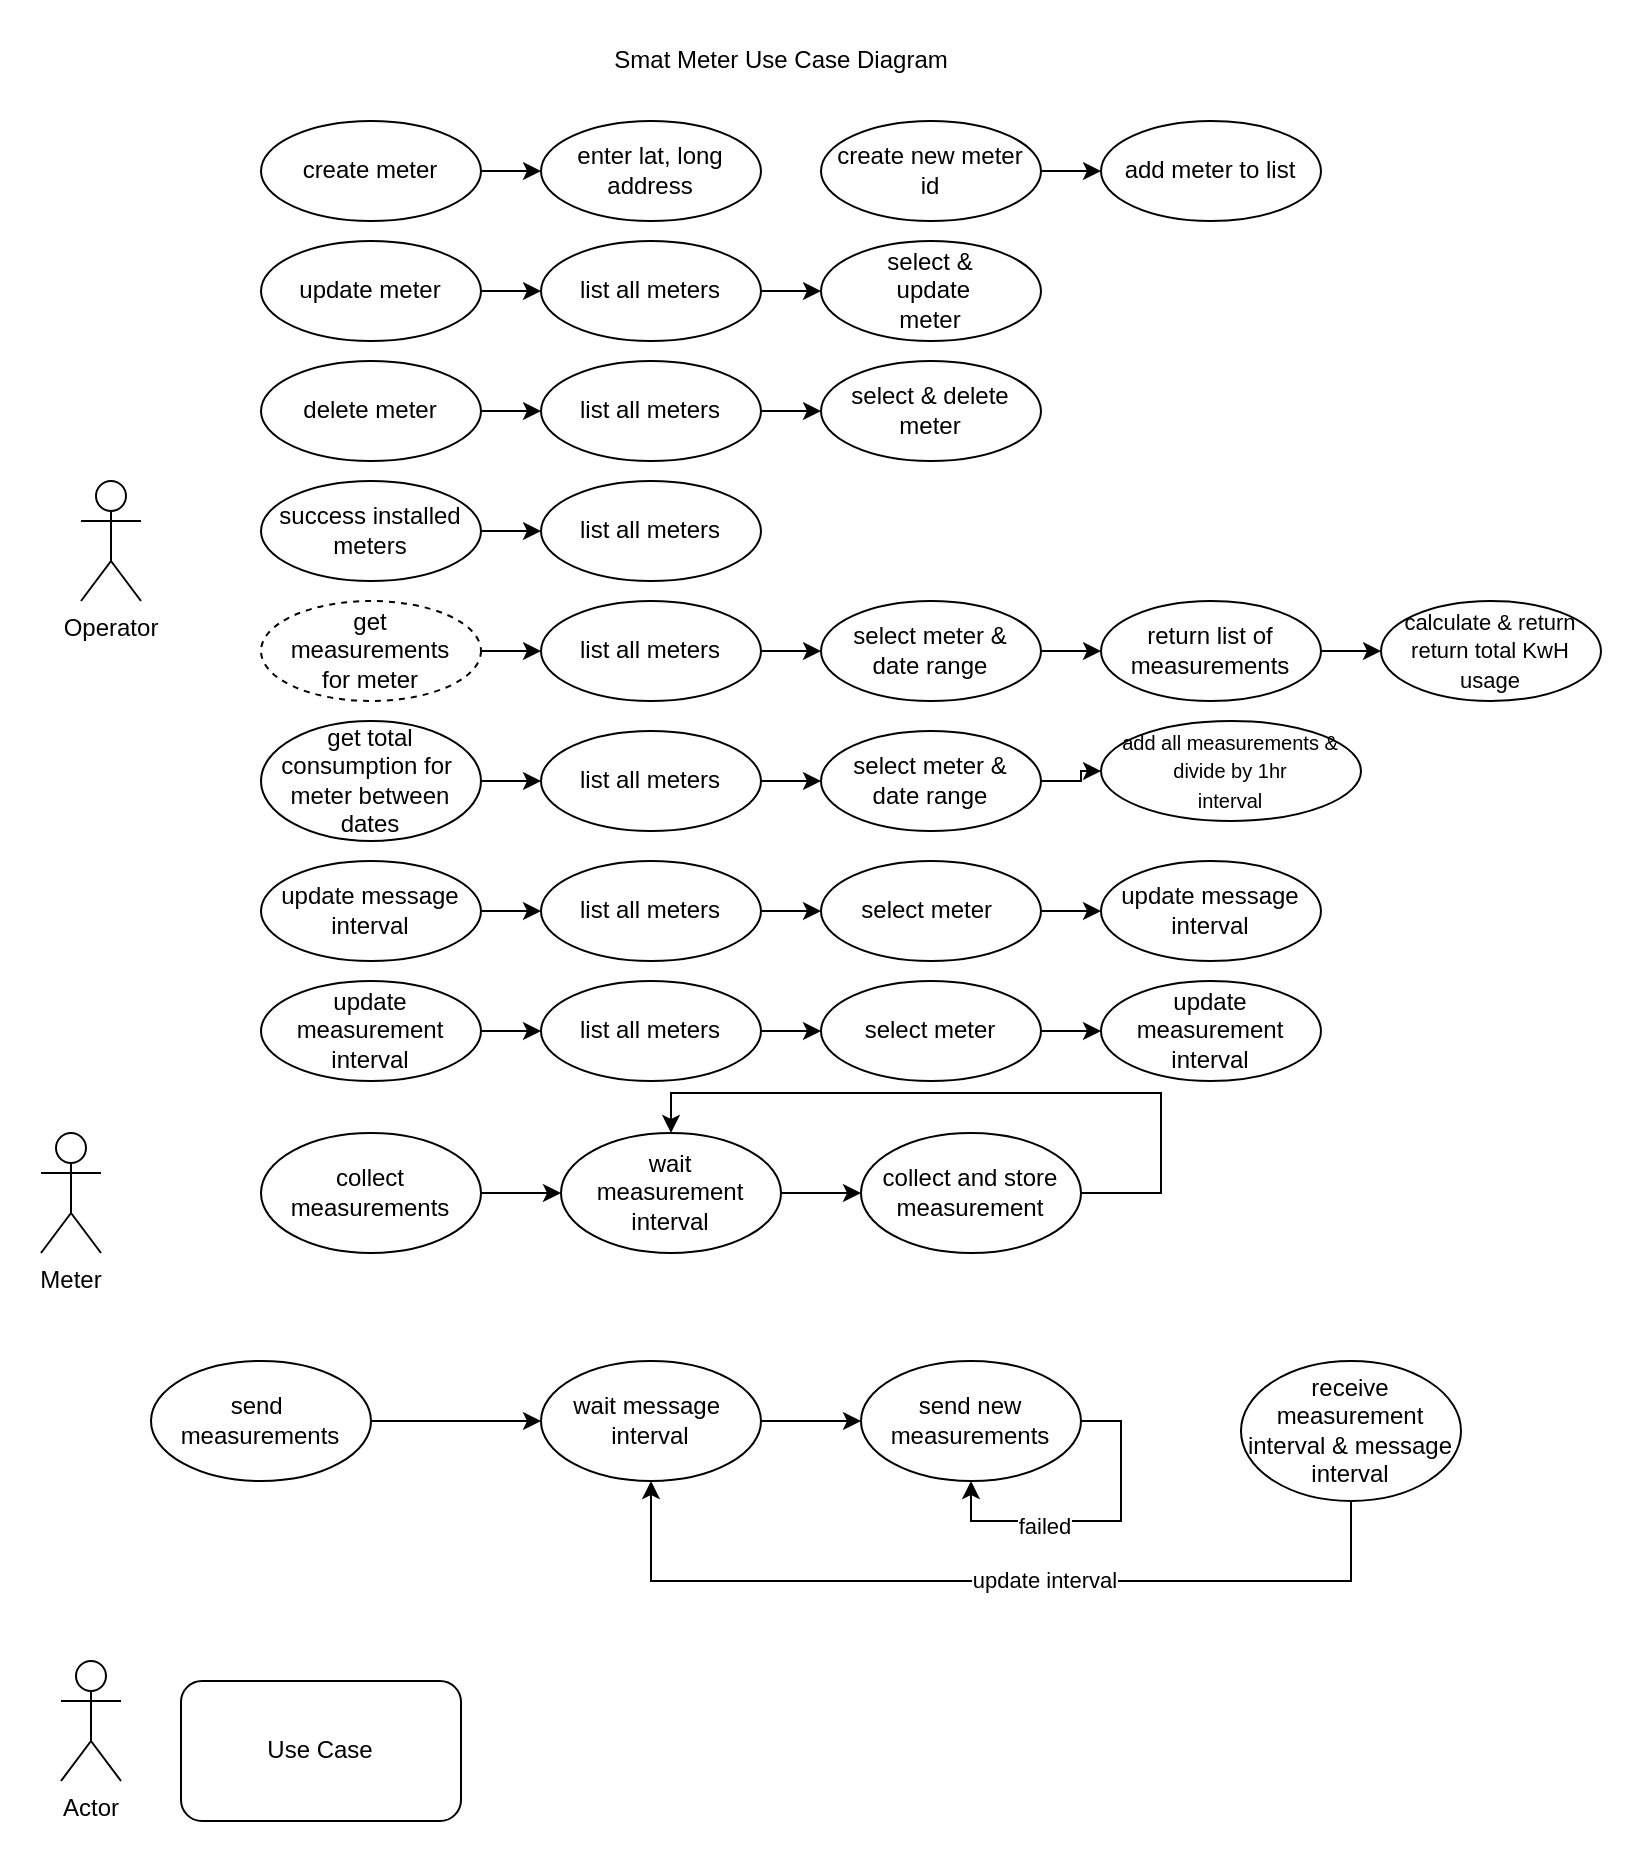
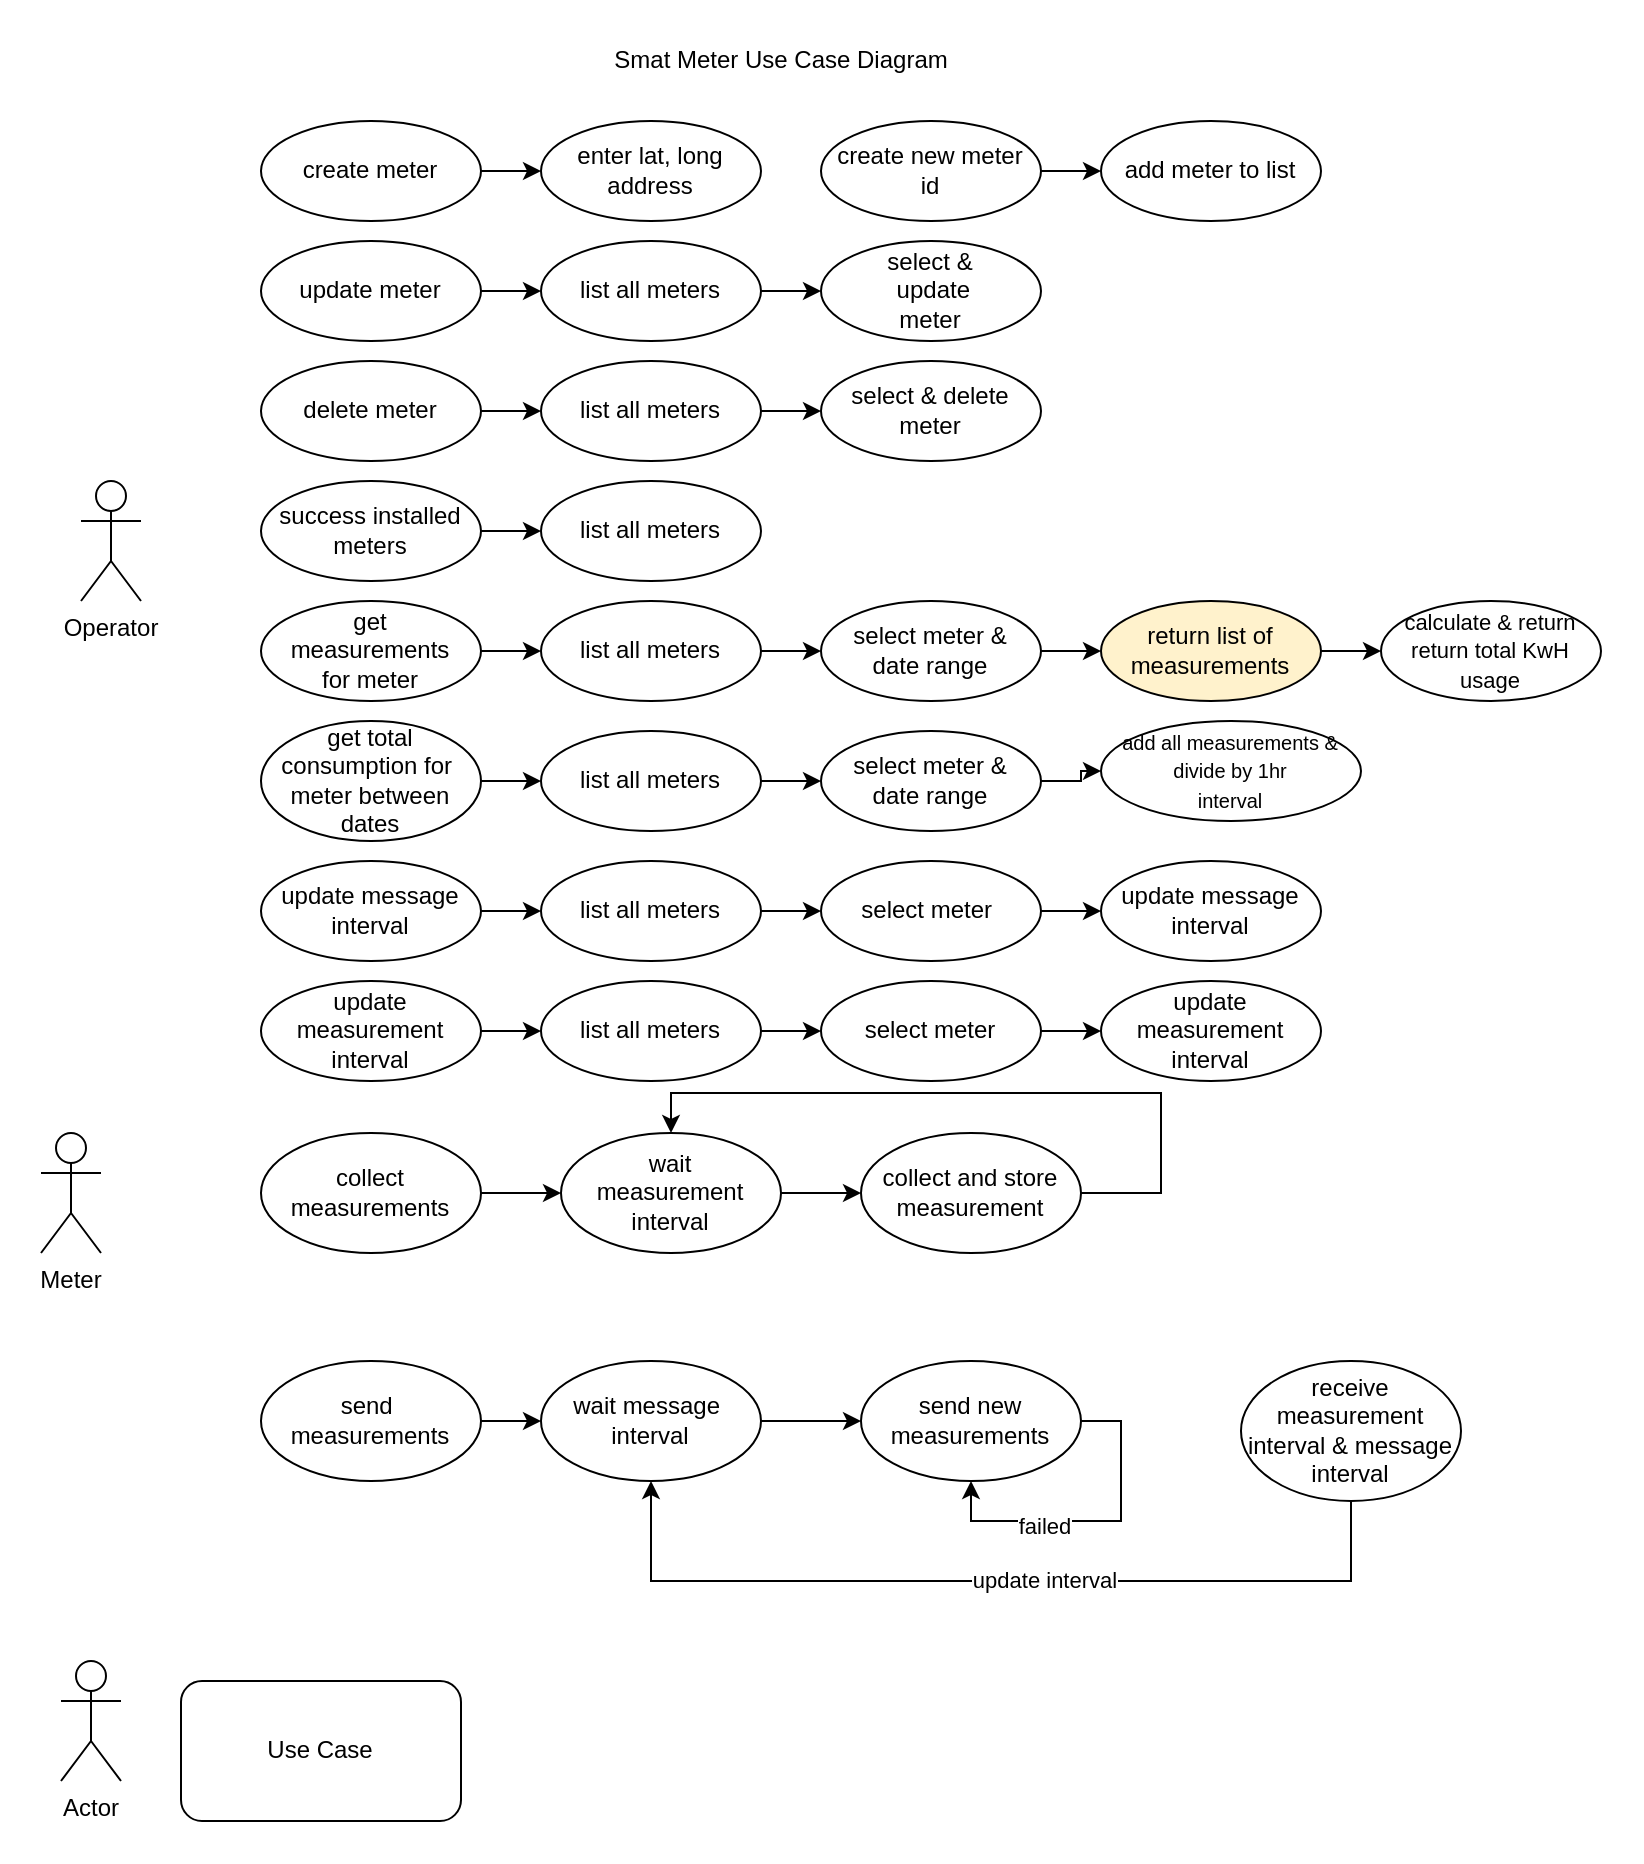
(371, 651) -> (371, 651)
(1211, 651) -> (1211, 651)
(261, 1421) -> (371, 1421)
